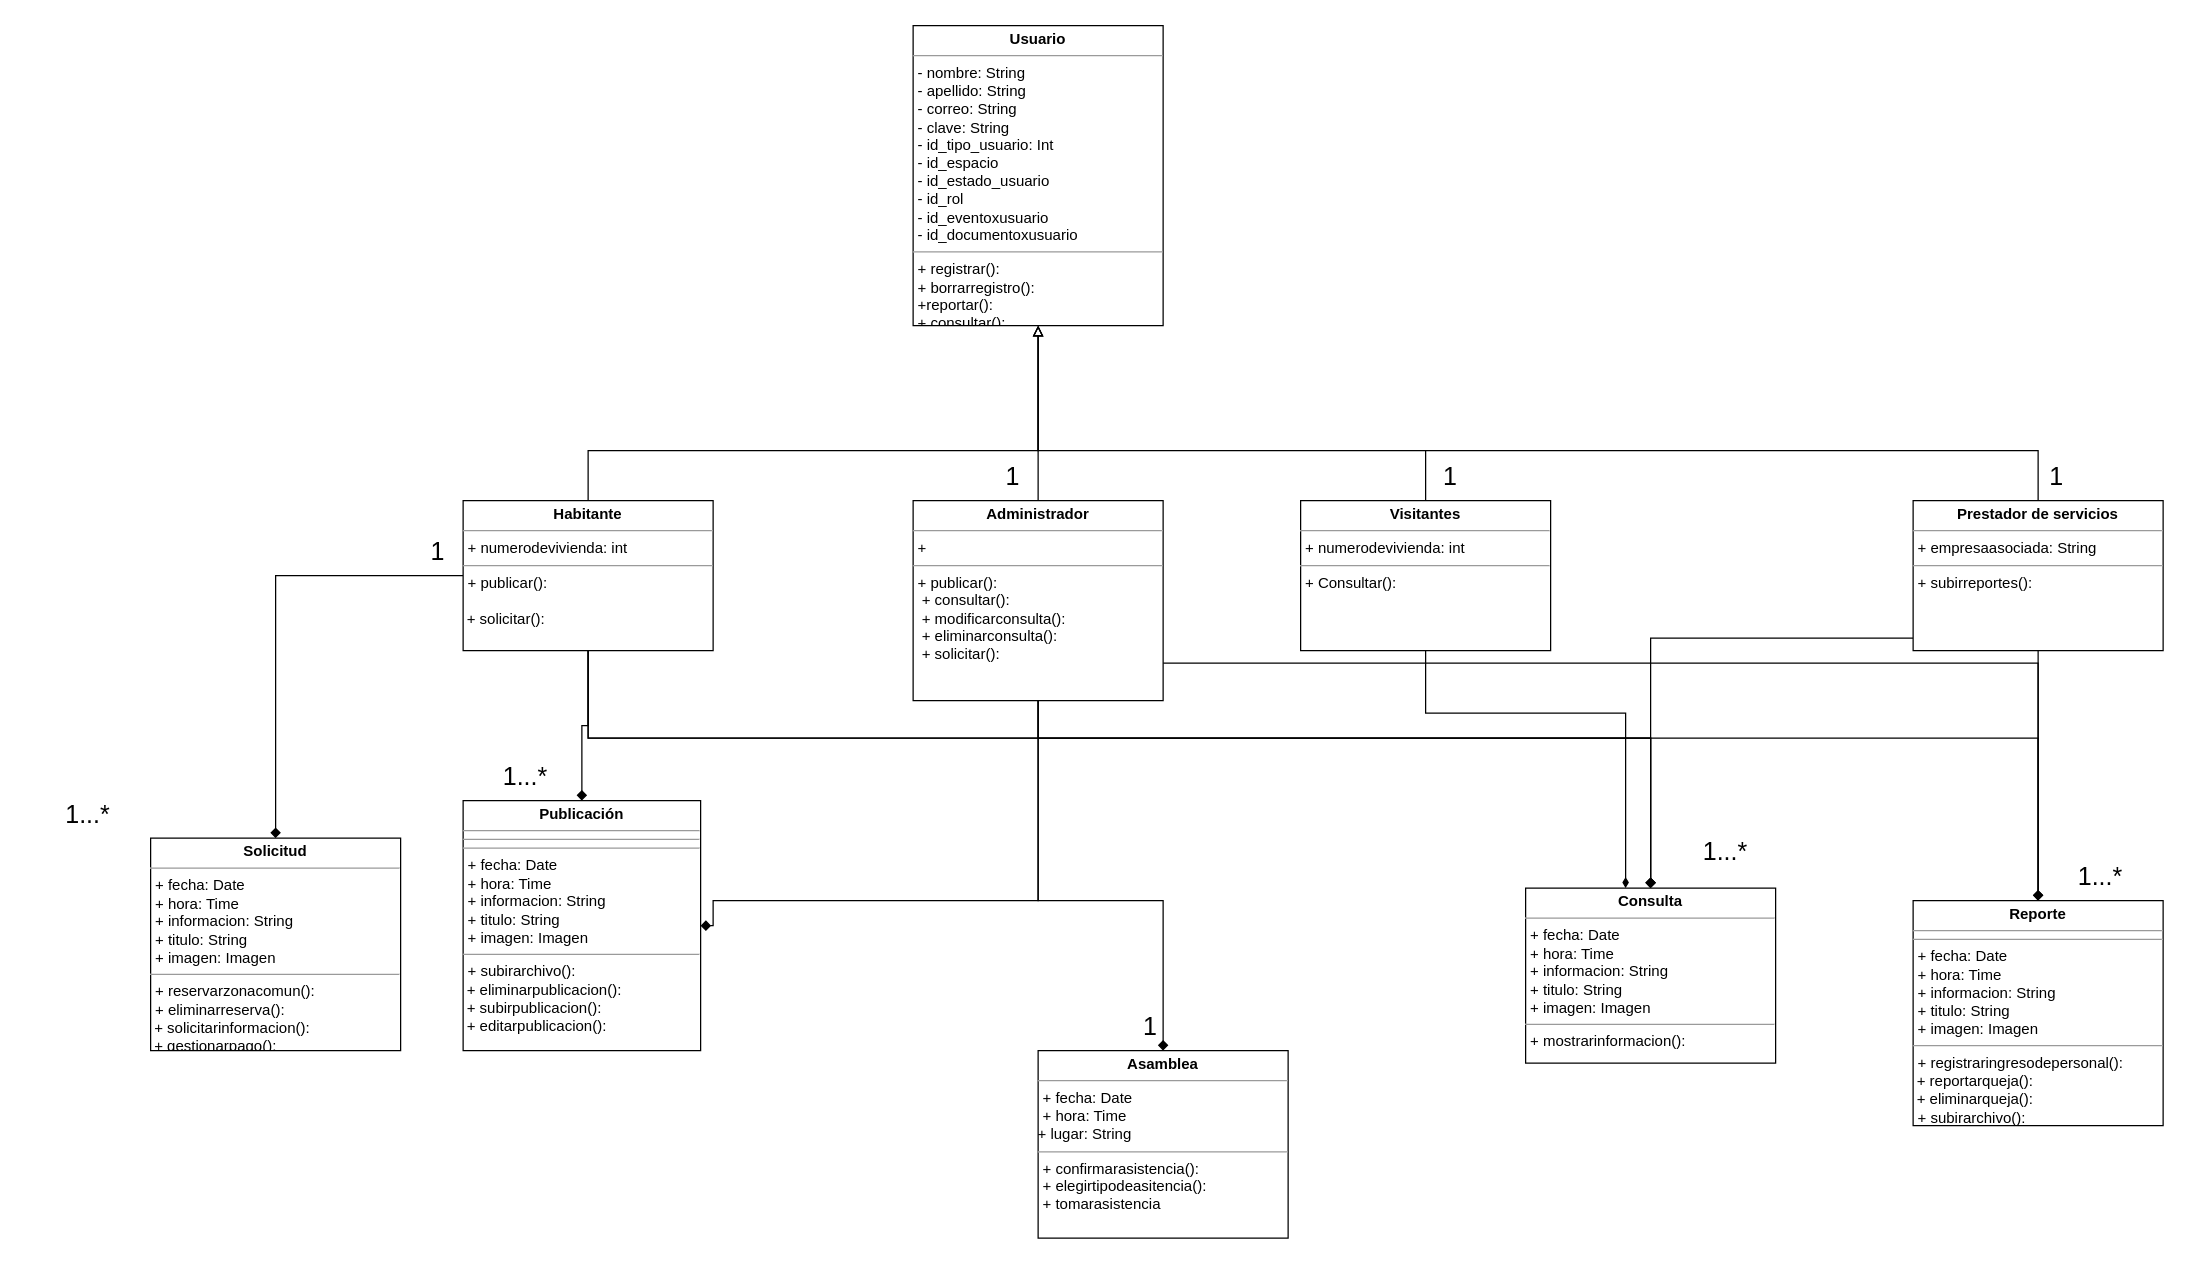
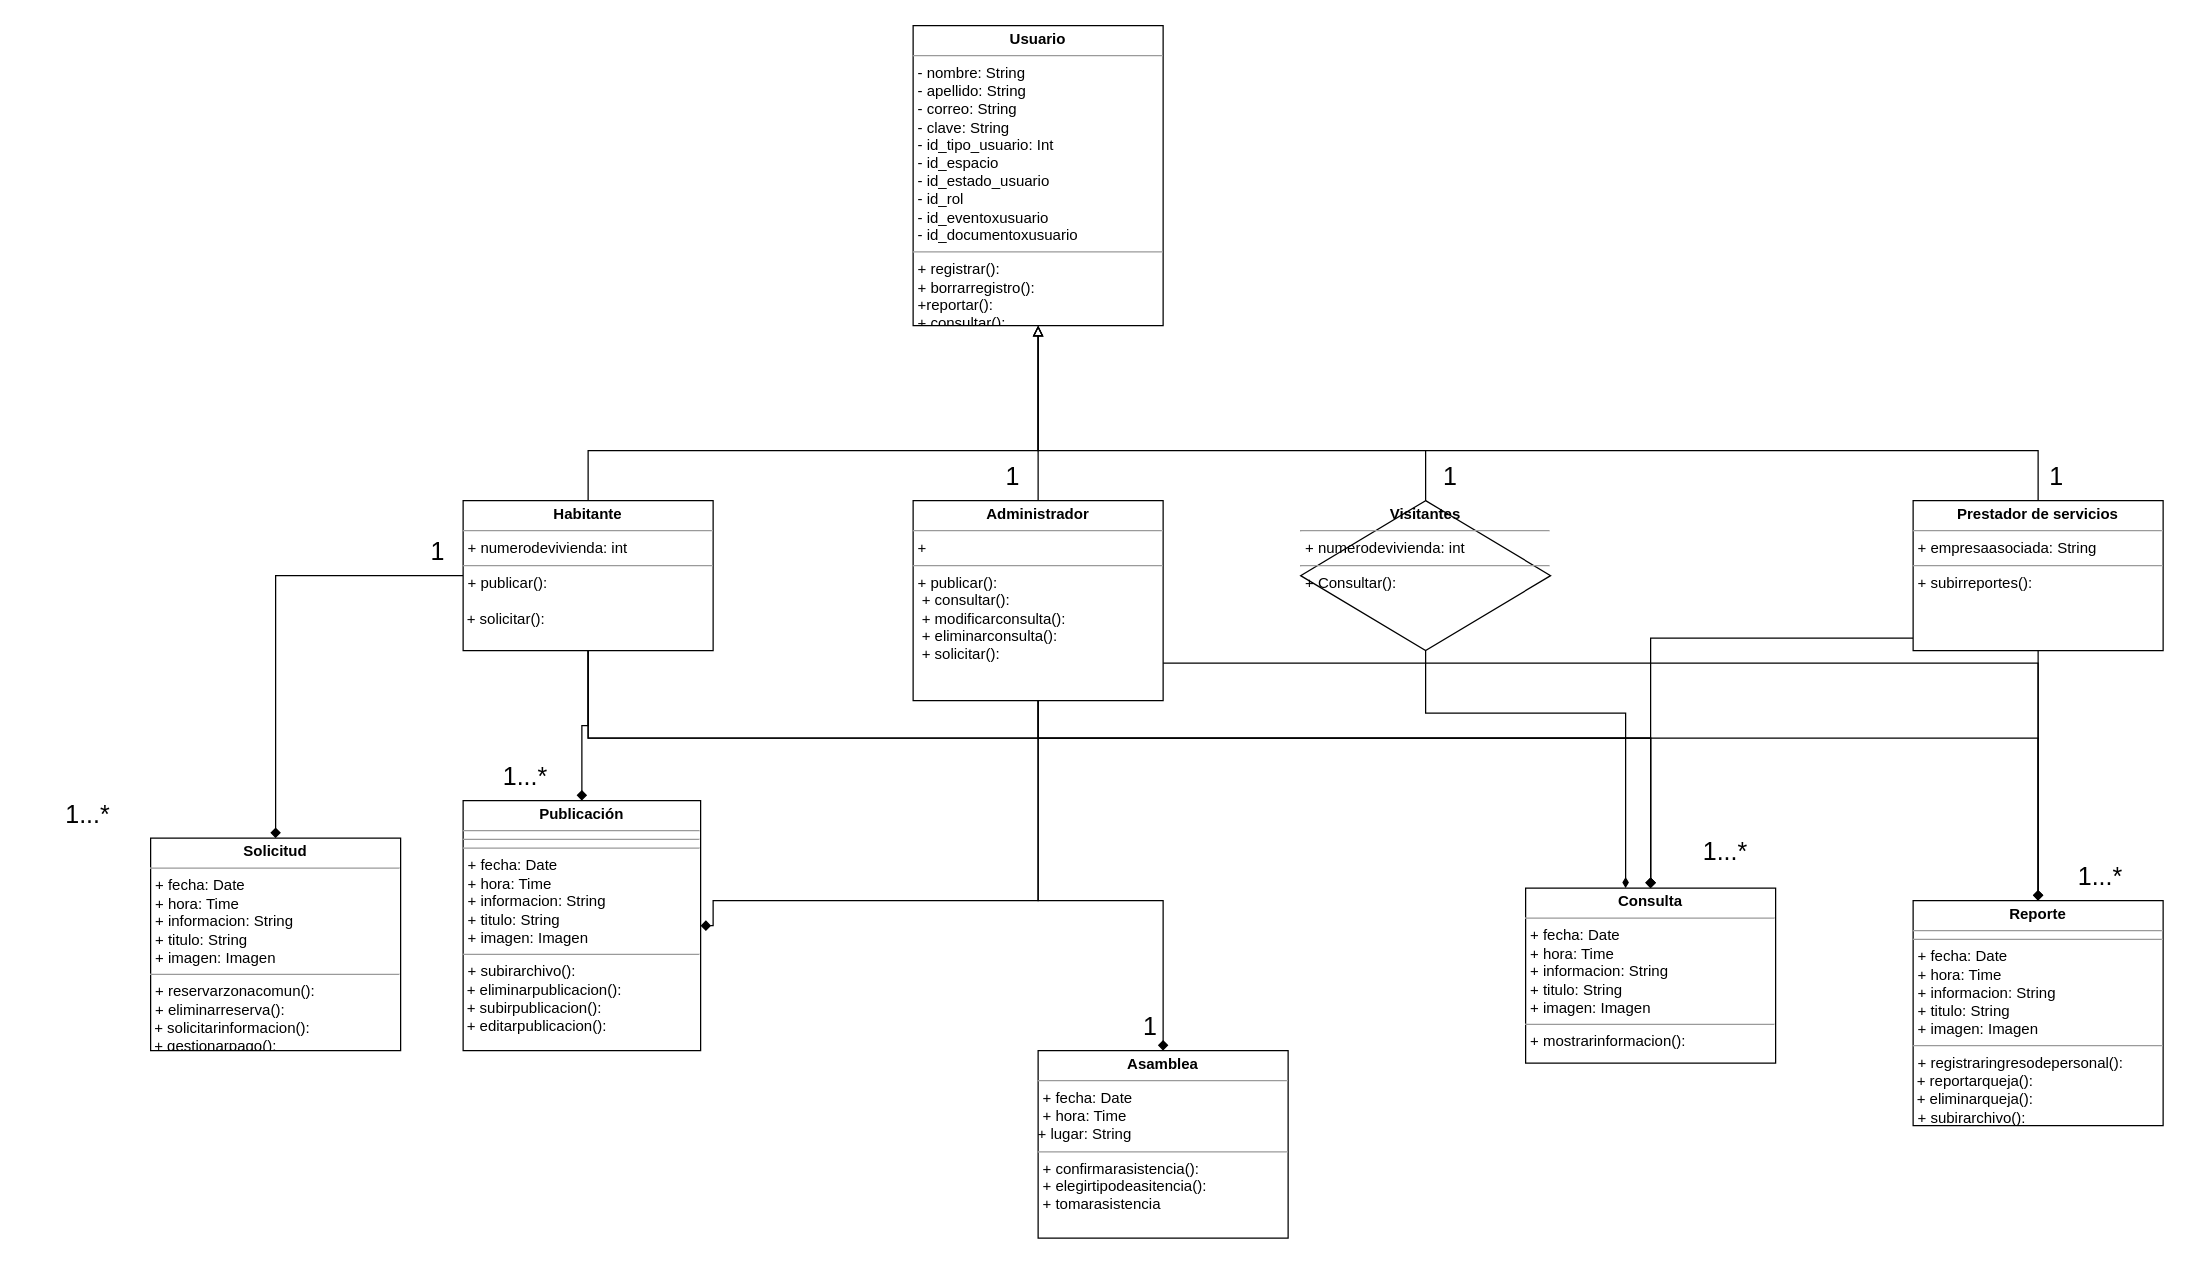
(1426, 576) -> (1426, 576)
